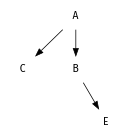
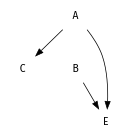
(76, 39) -> (104, 63)
